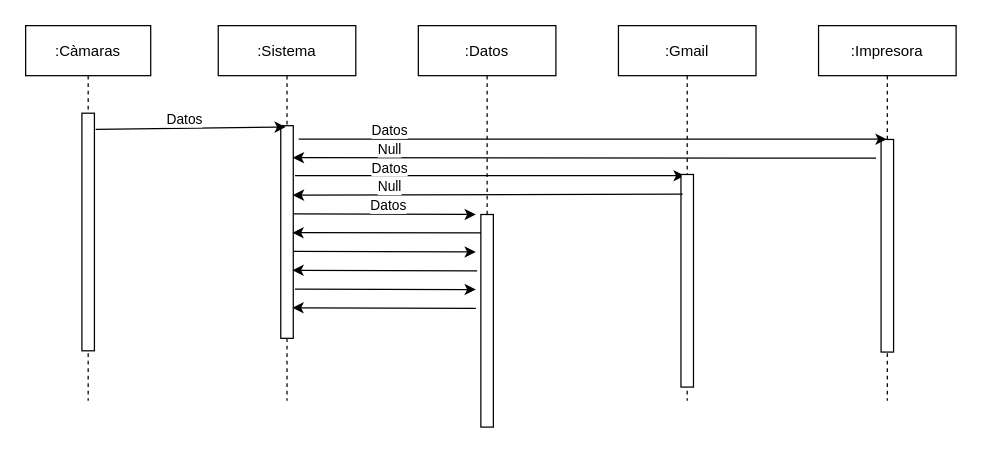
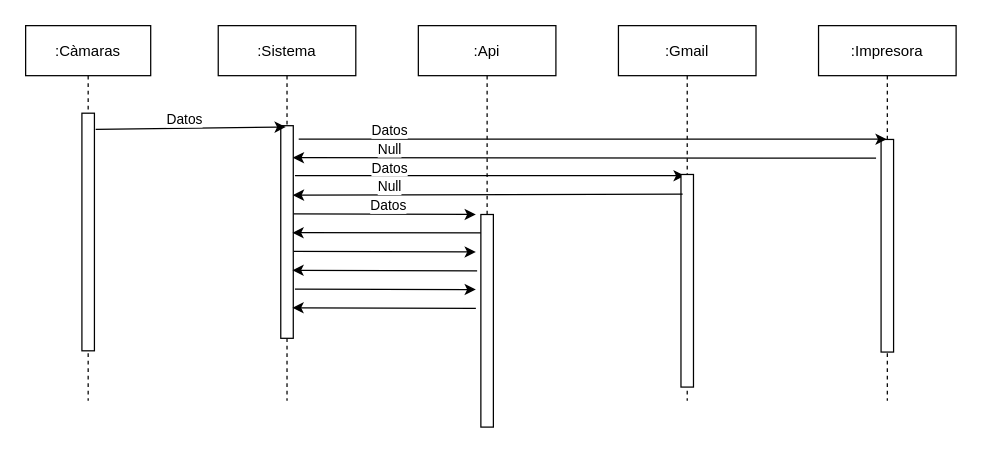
(486, 51) -> (486, 51)
